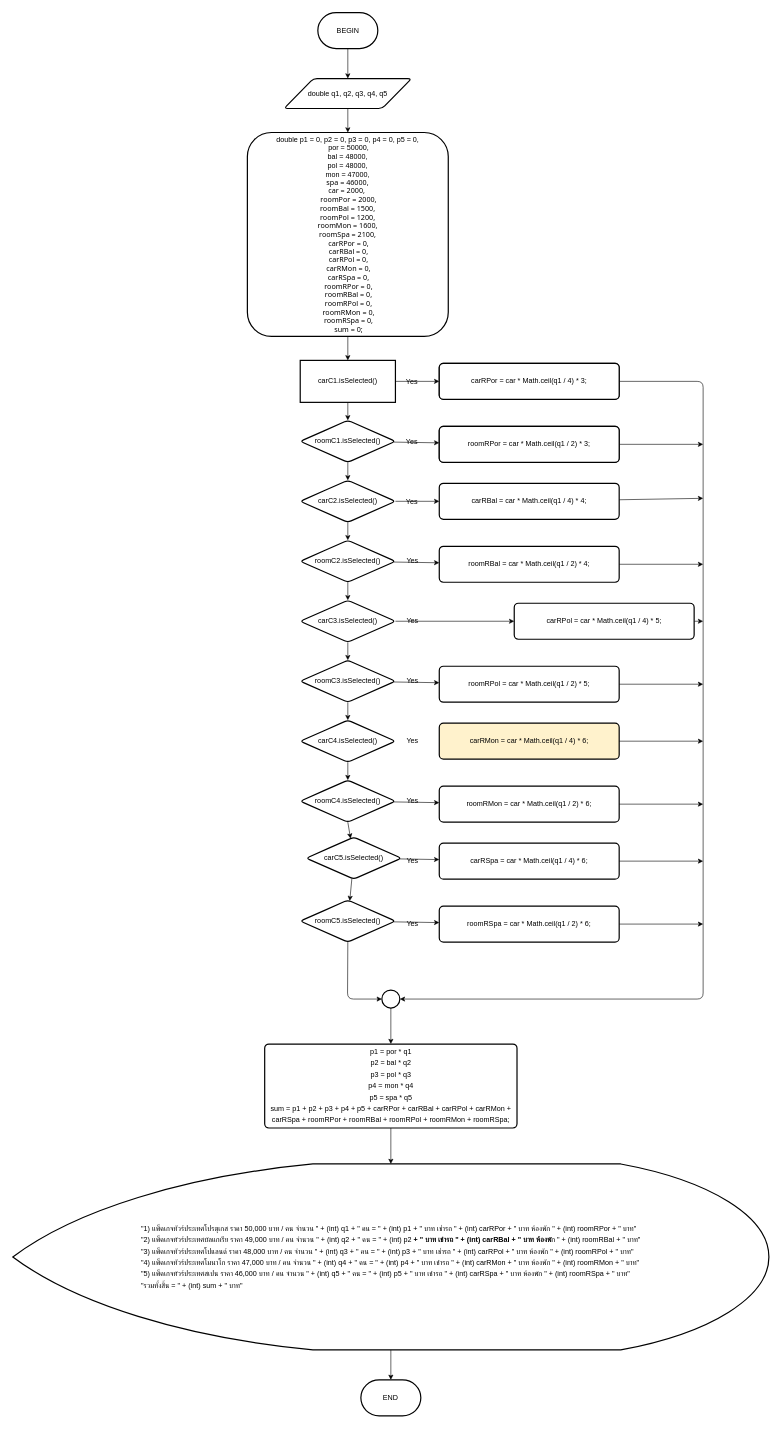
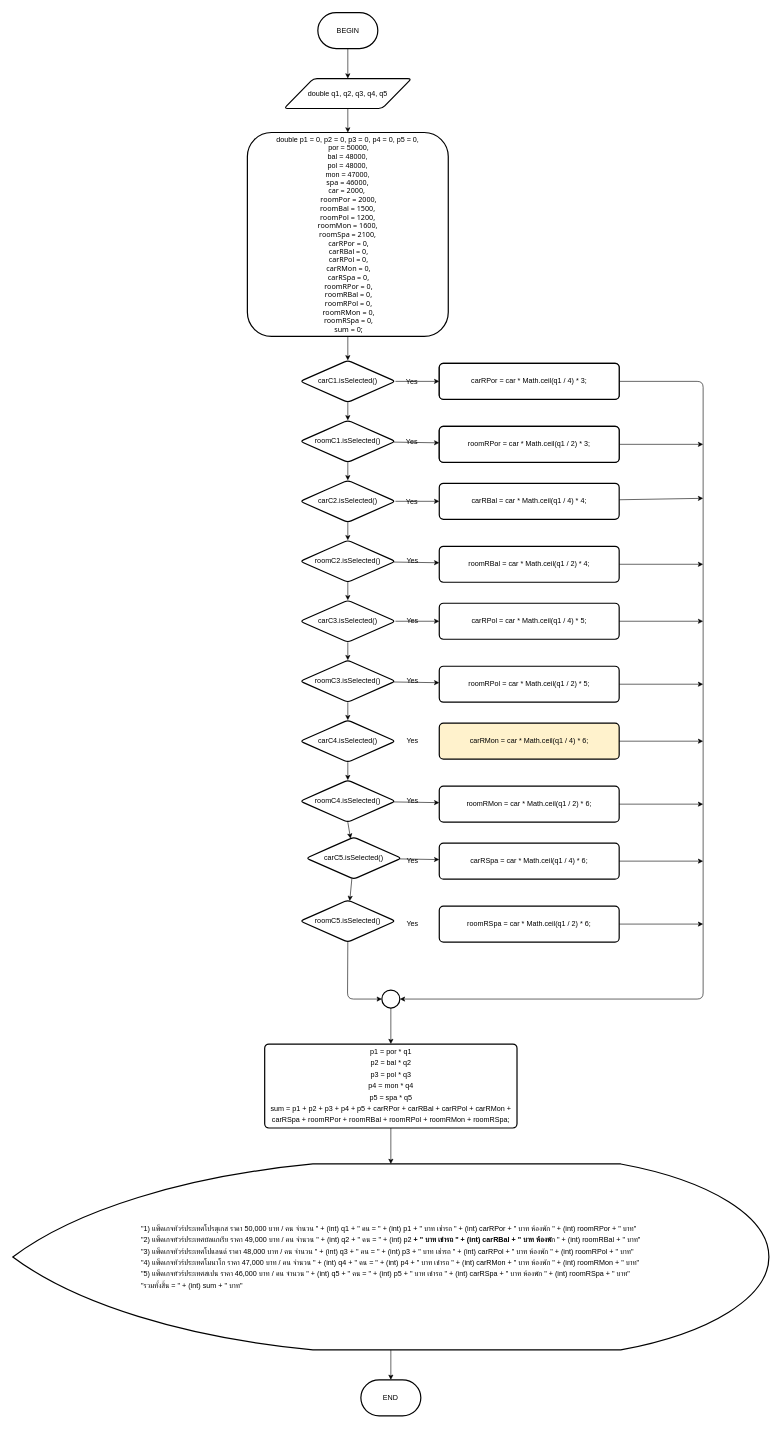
(348, 381) -> (348, 381)
(605, 621) -> (530, 621)
(429, 923) -> none
